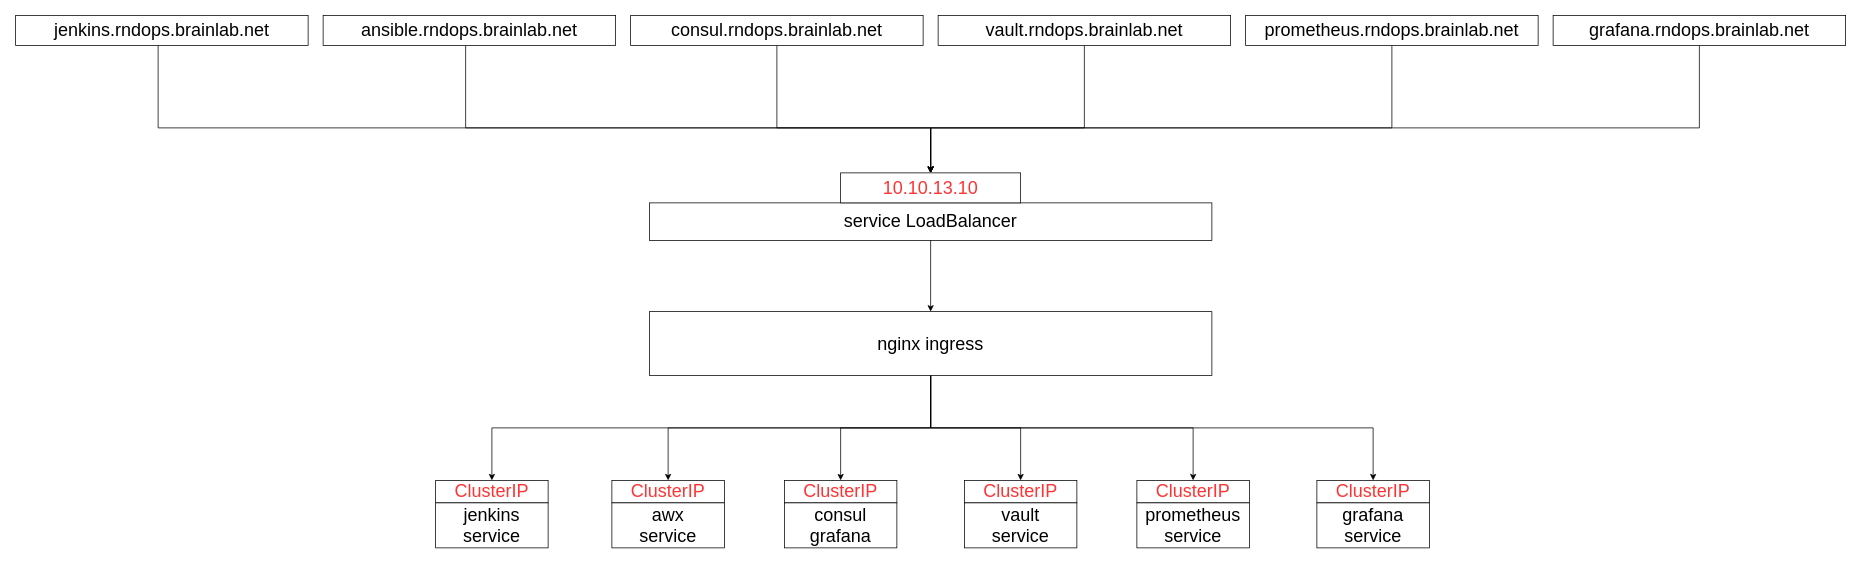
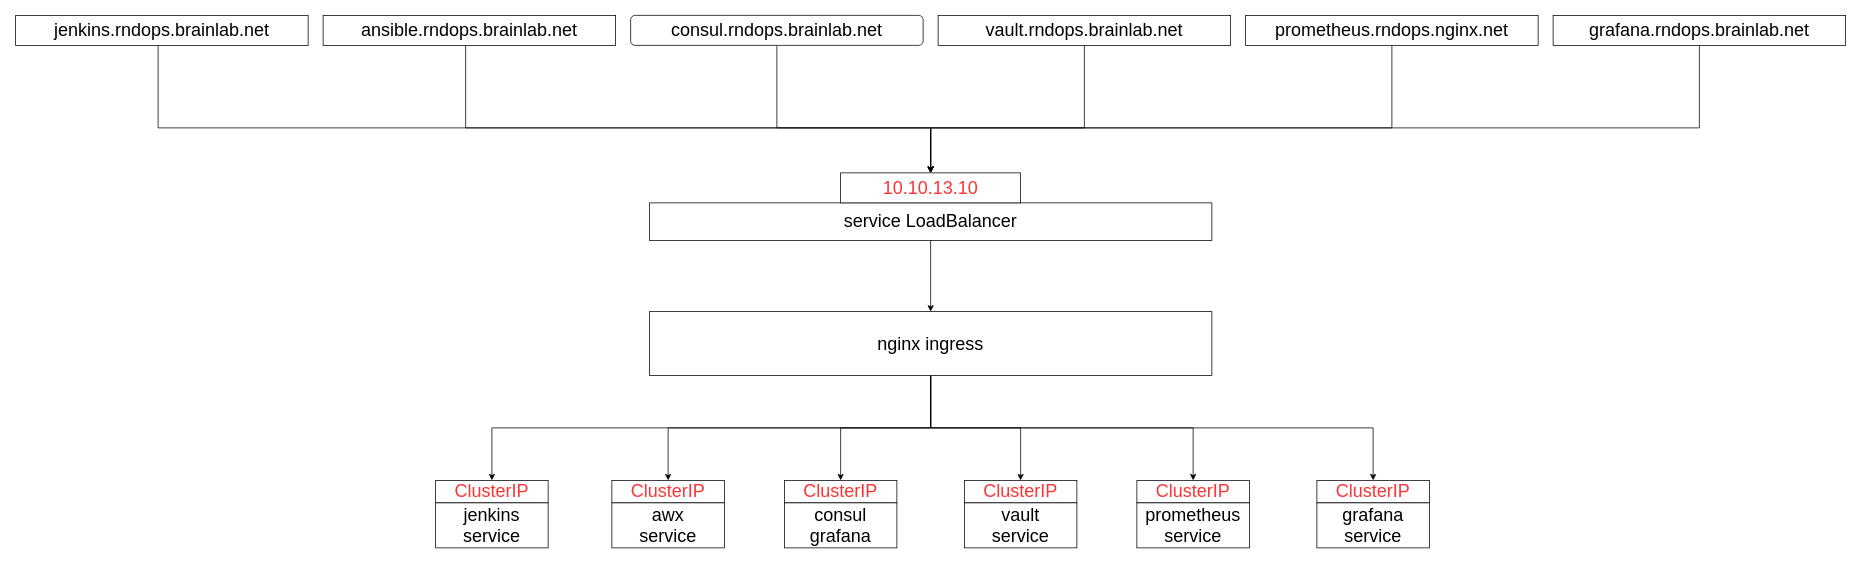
(777, 30) -> (777, 30)
(1392, 30) -> (1392, 30)
